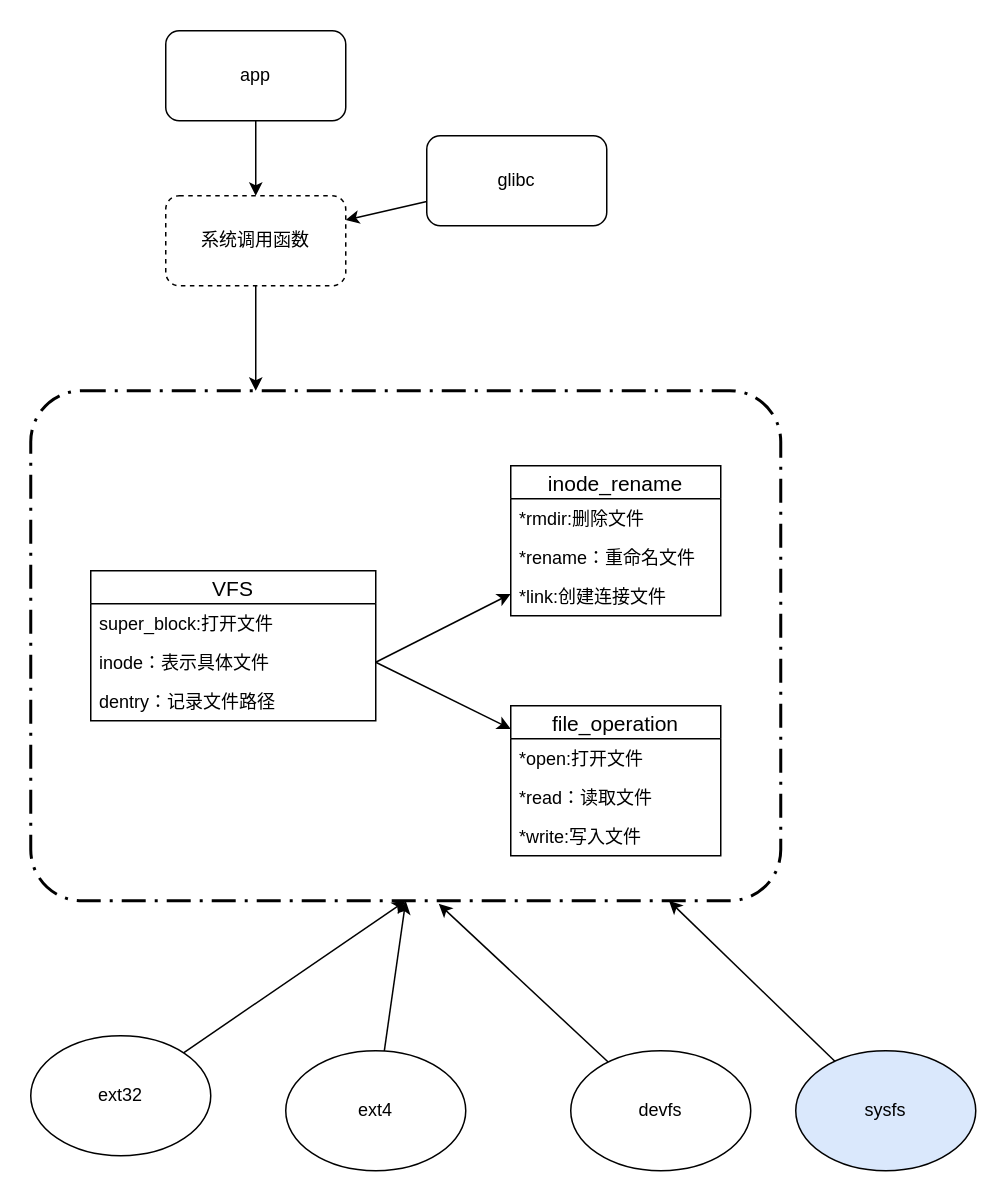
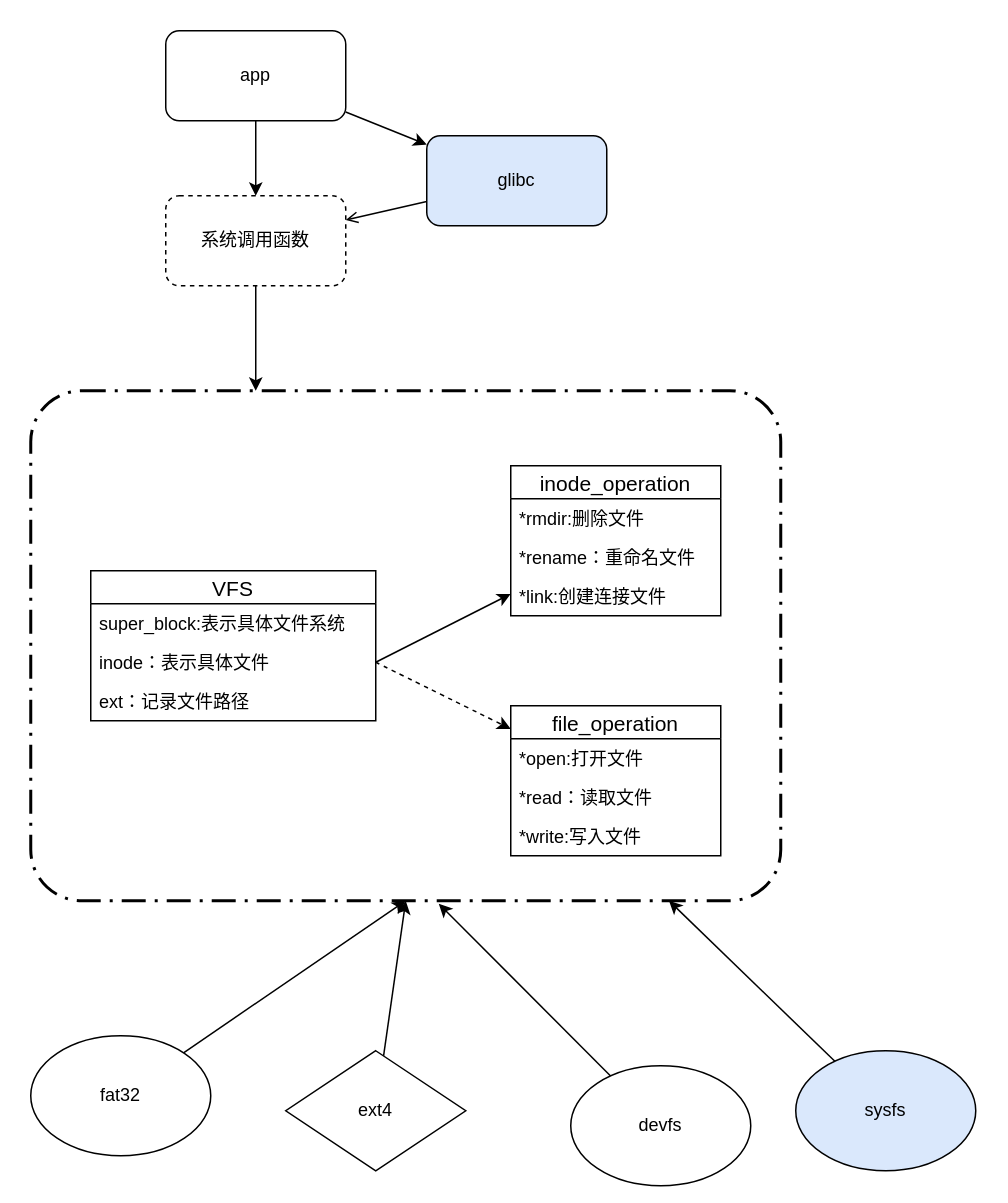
none -> (382, 127)
(517, 181) -> (517, 181)
(357, 217) -> (354, 218)
(615, 484) -> (615, 484)
(191, 624) -> (227, 624)
(439, 693) -> (439, 693)
(192, 702) -> (177, 702)
(121, 1096) -> (121, 1096)
(376, 1111) -> (376, 1111)
(661, 1111) -> (661, 1126)
